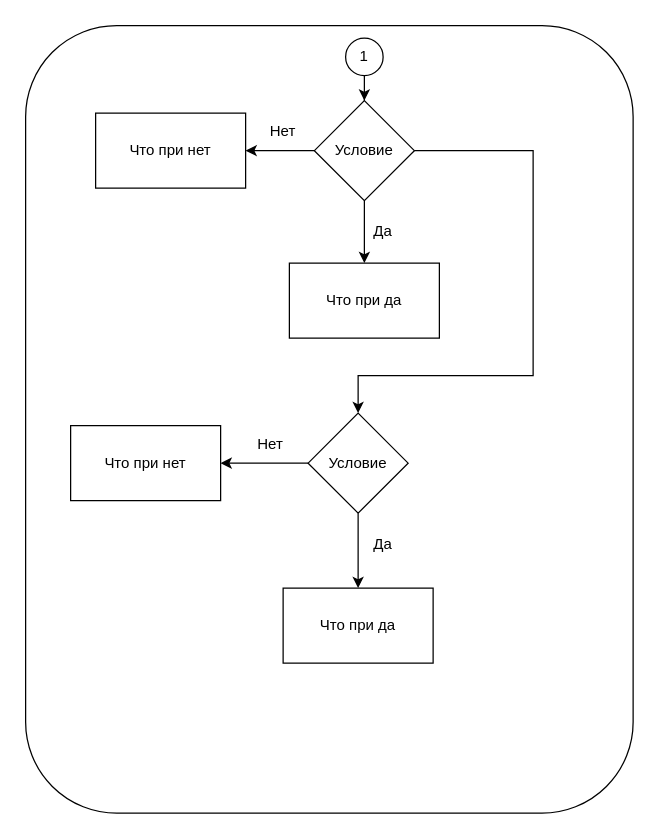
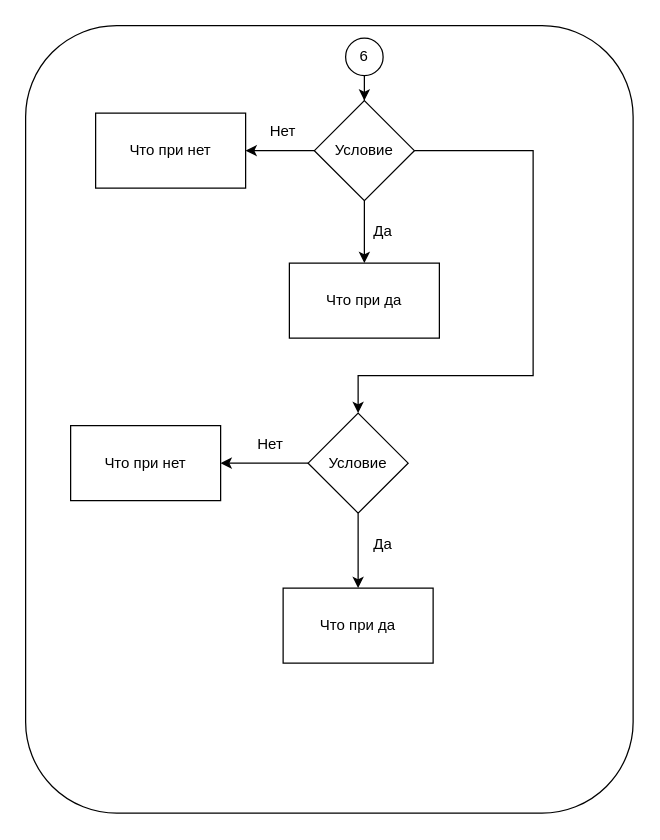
(364, 57) -> (364, 57)
